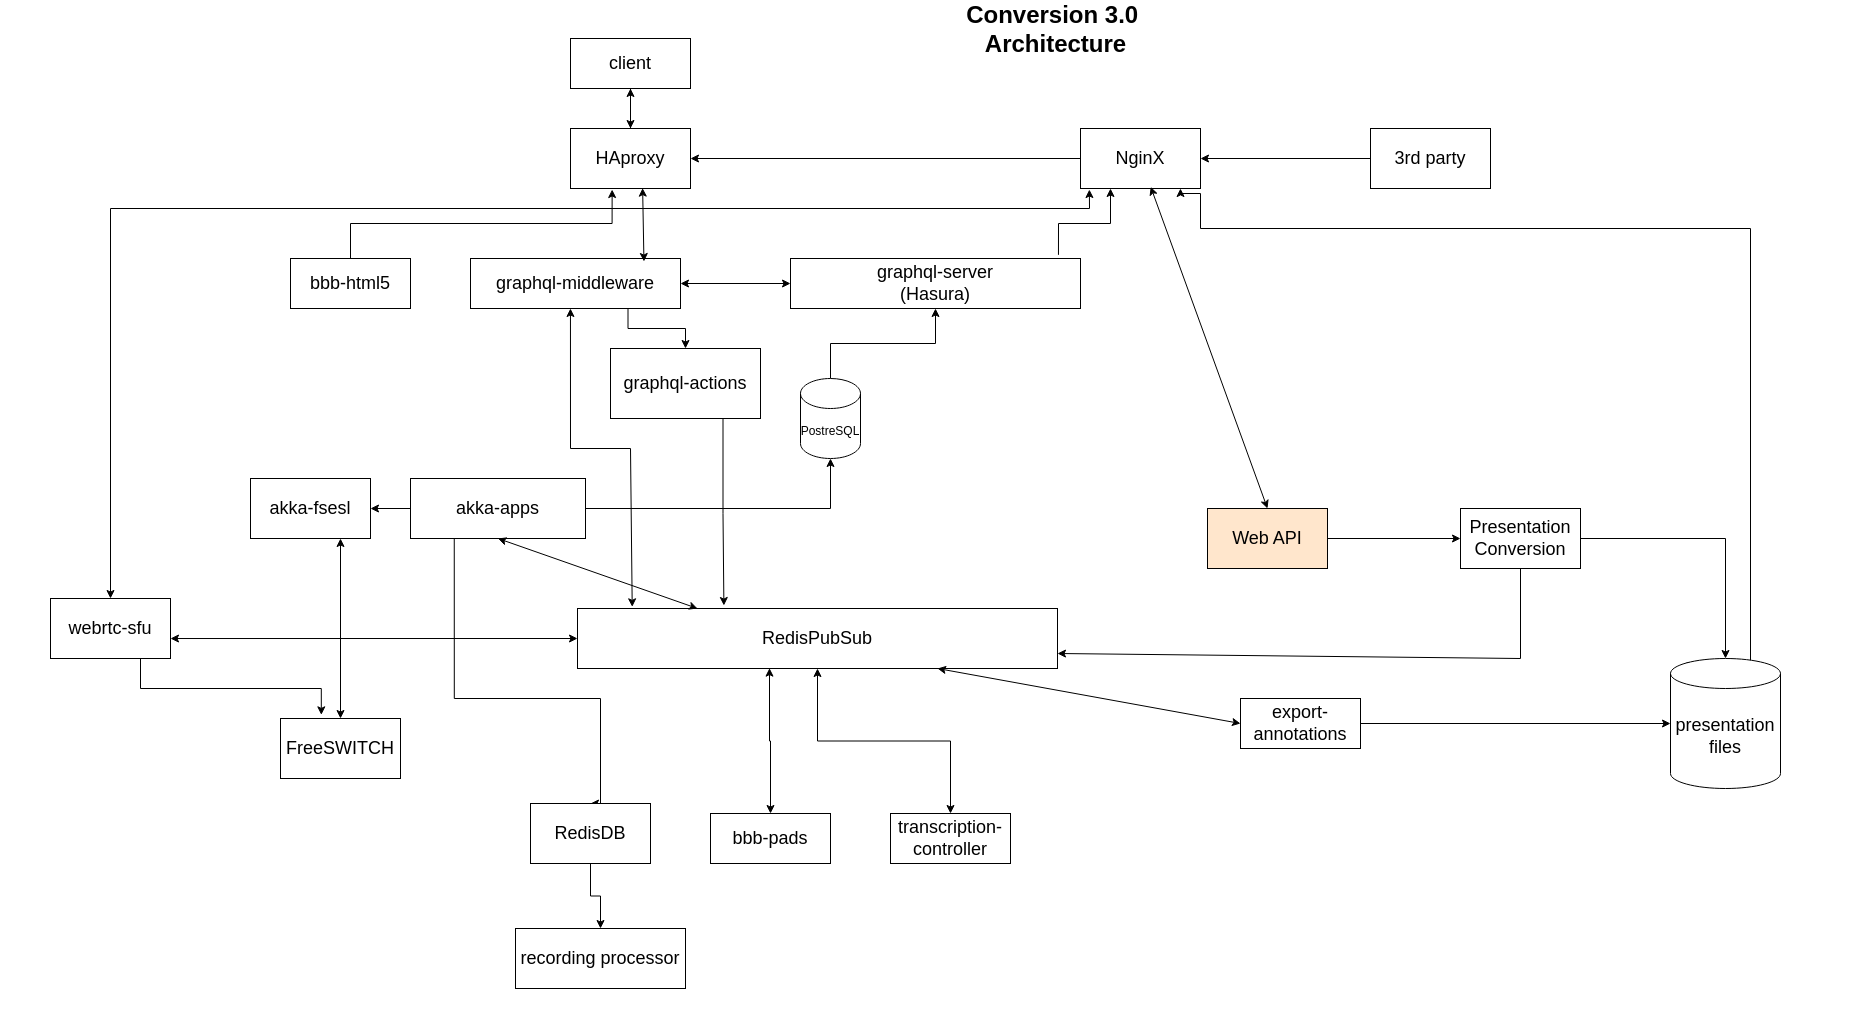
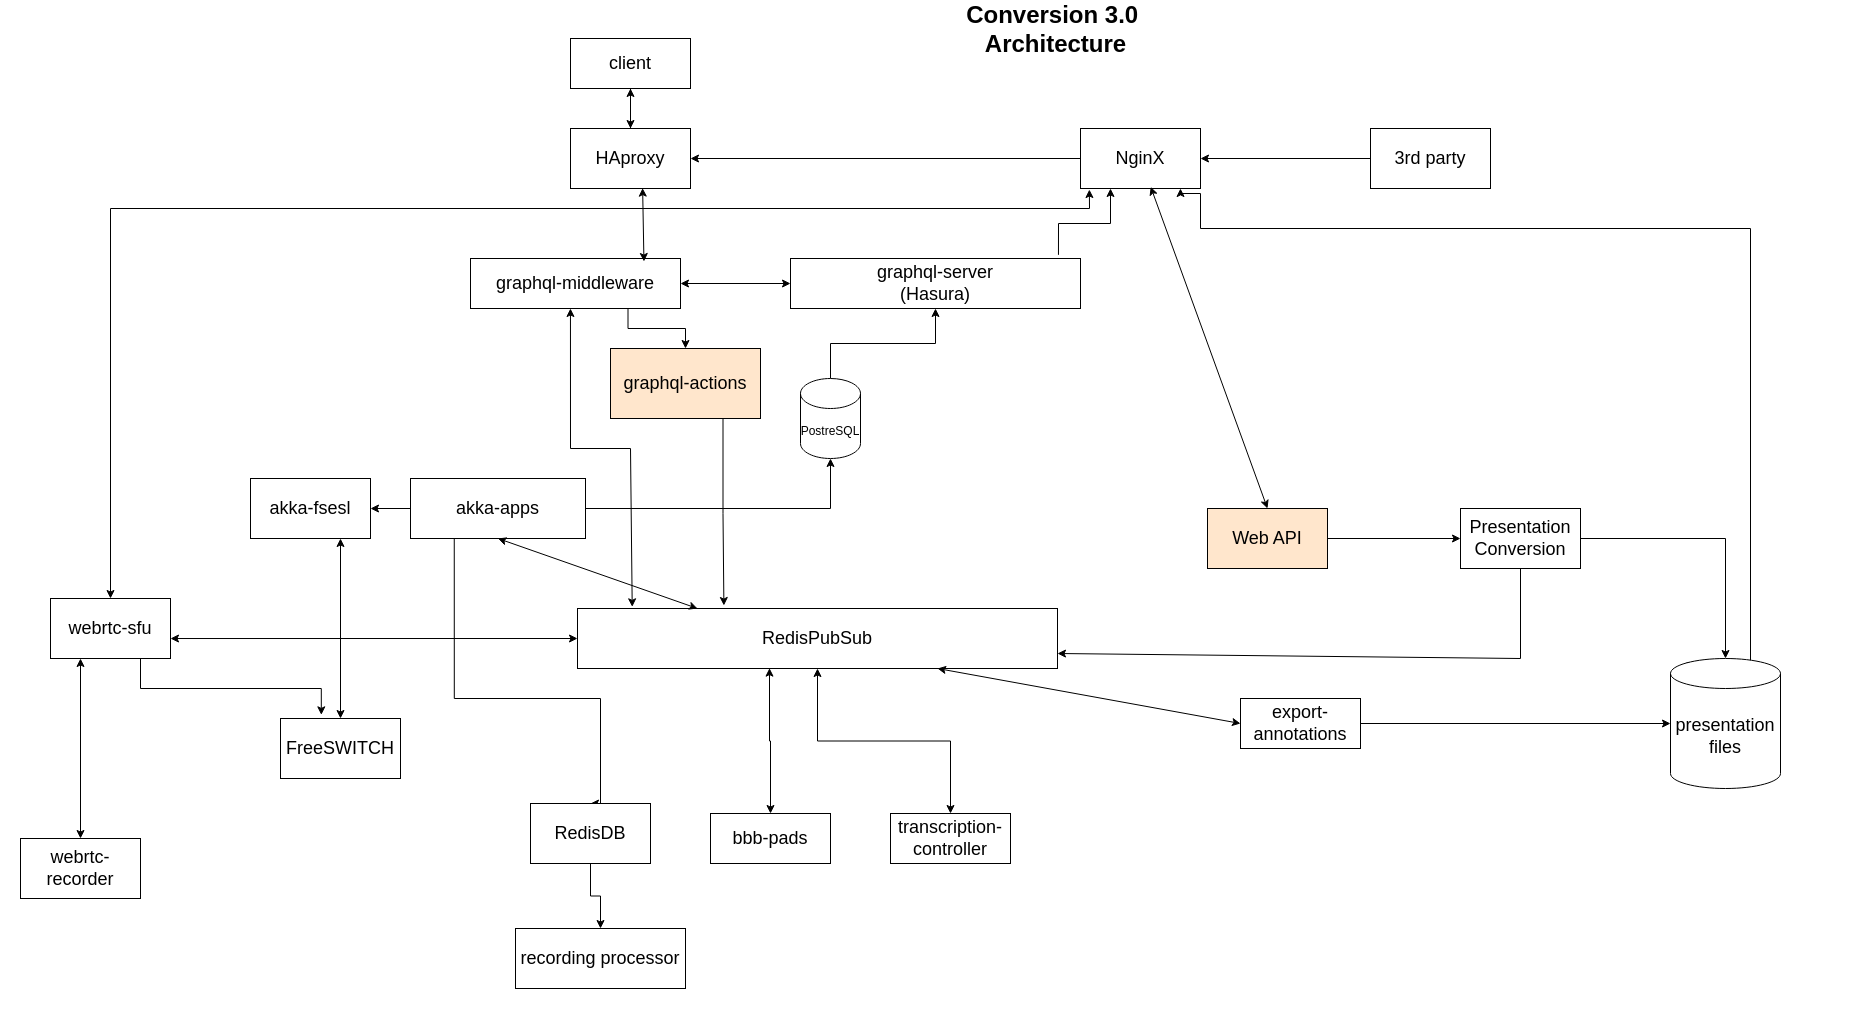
(477, 224) -> none
(351, 284) -> none
(686, 384) -> (686, 384)
none -> (81, 748)
none -> (81, 869)
